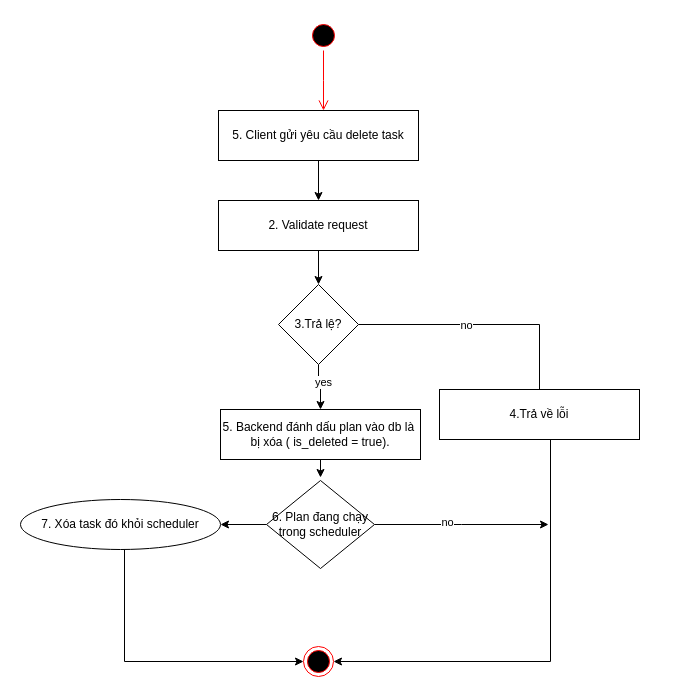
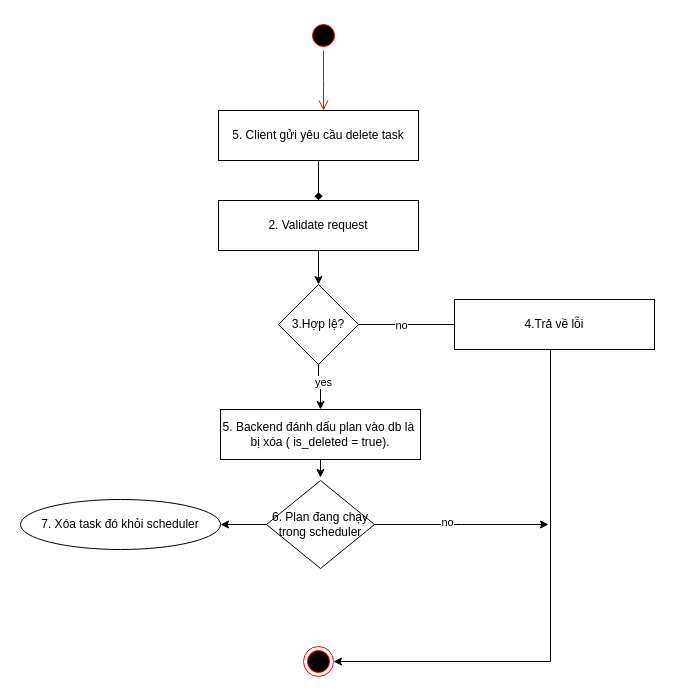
(319, 192) -> (319, 192)
(319, 325) -> (319, 325)
(540, 415) -> (555, 325)
(155, 662) -> none
